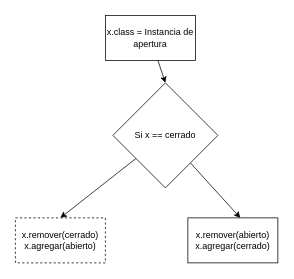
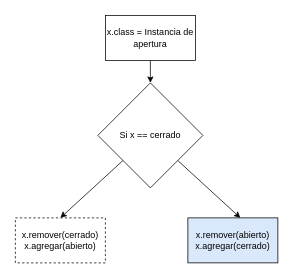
(165, 135) -> (150, 135)
(233, 240) -> (233, 240)
